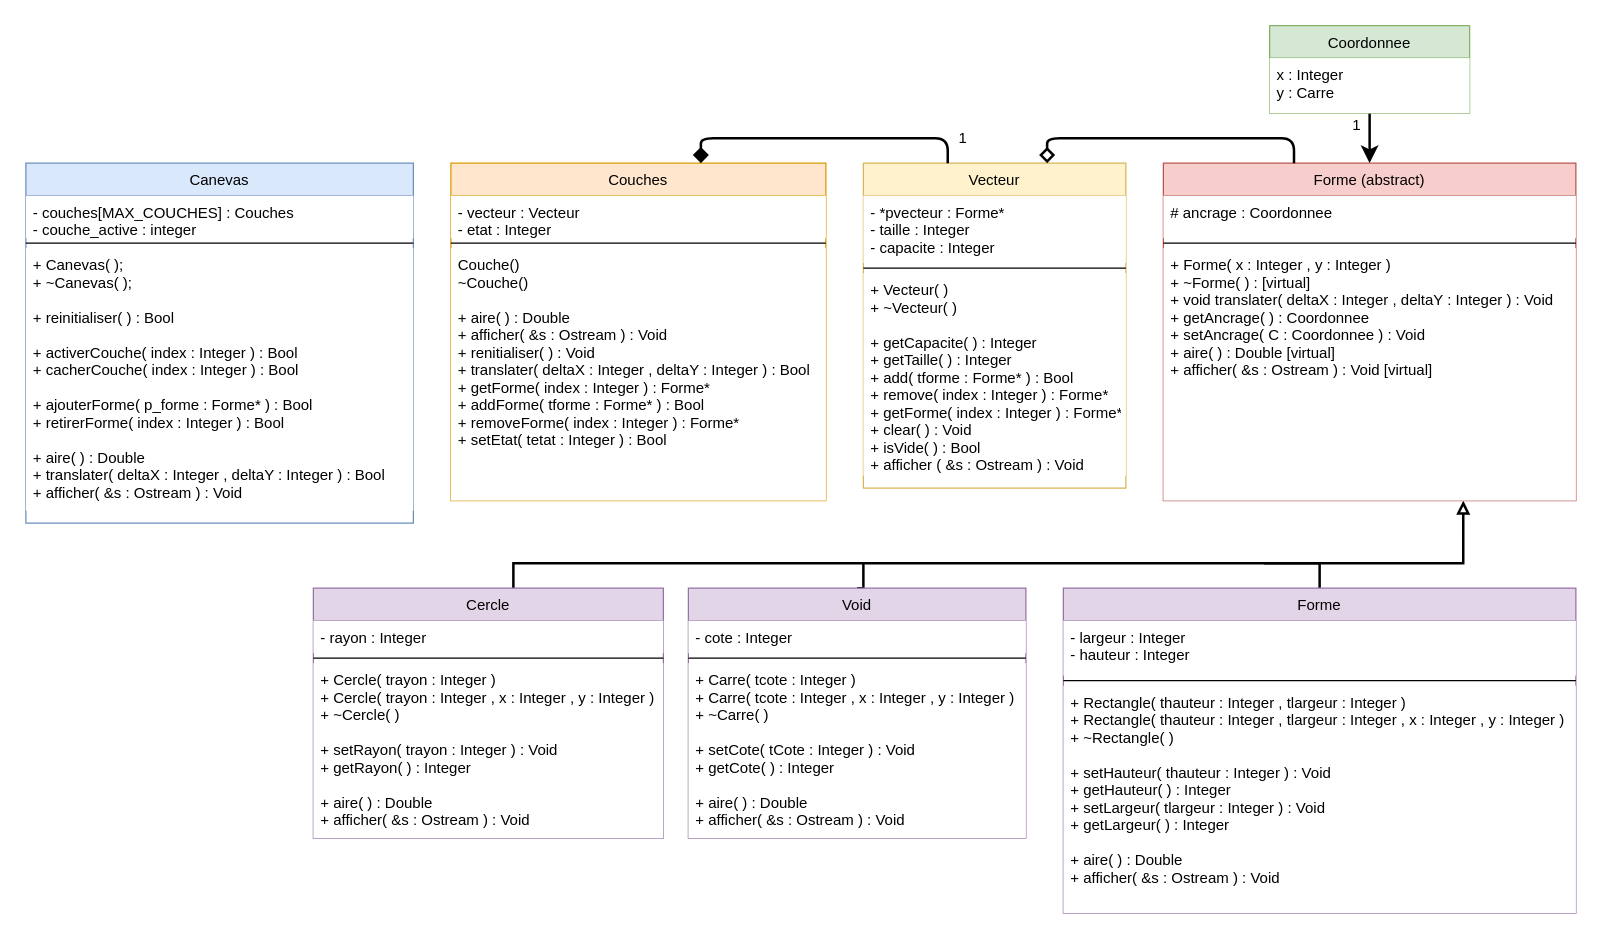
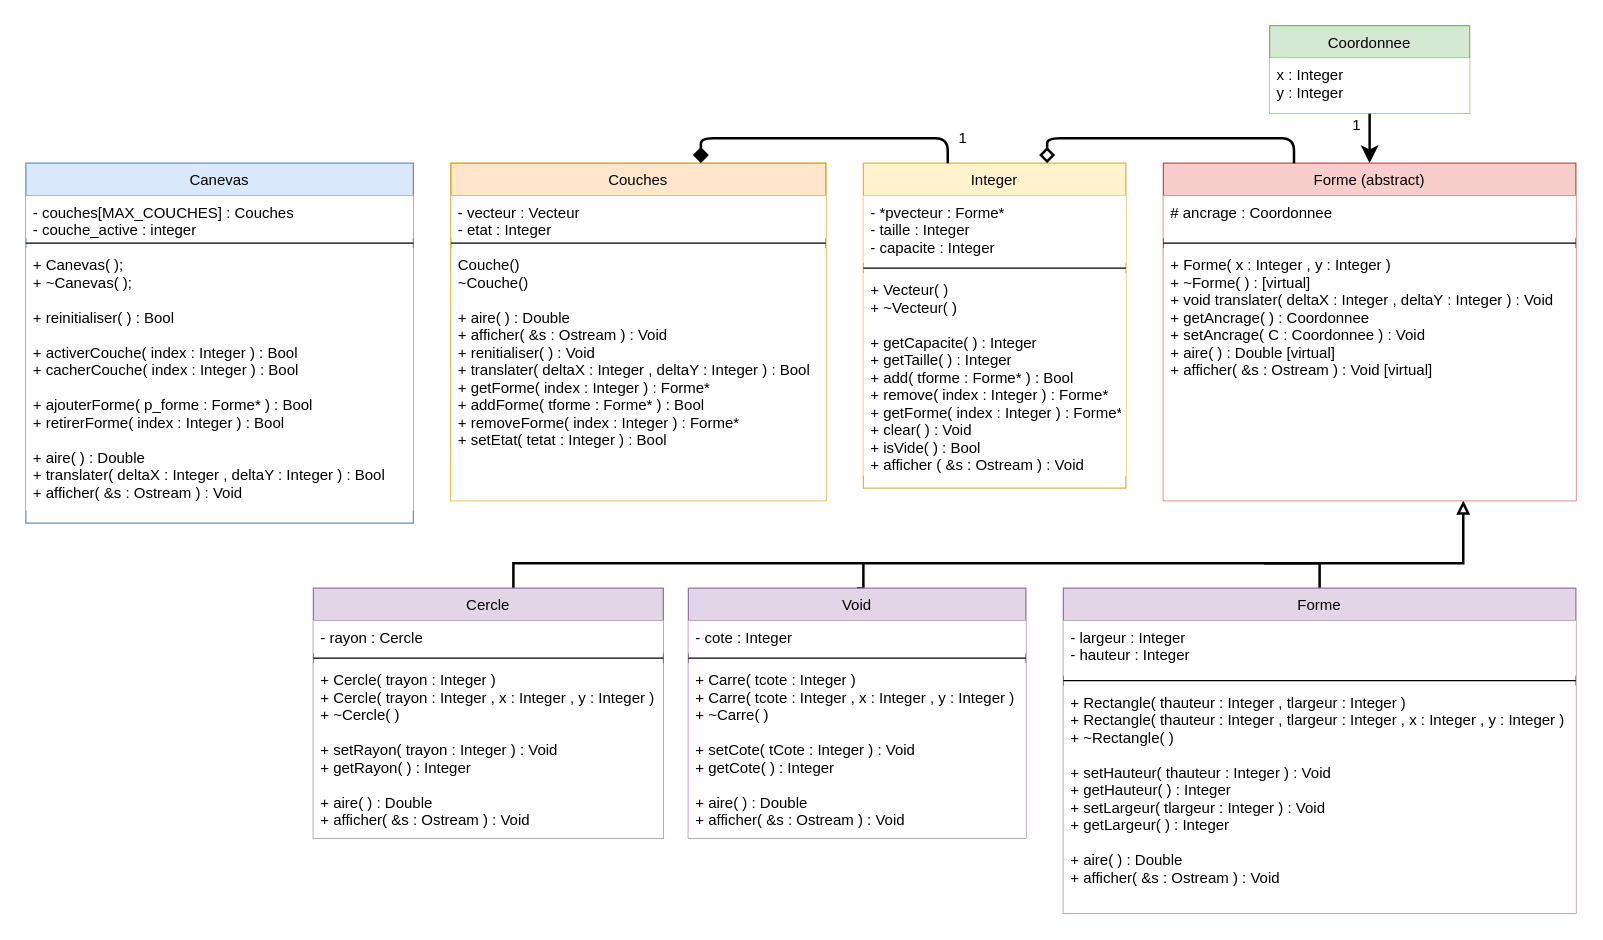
(1317, 75) -> (1317, 75)
(994, 180) -> (994, 180)
(384, 638) -> (377, 638)
